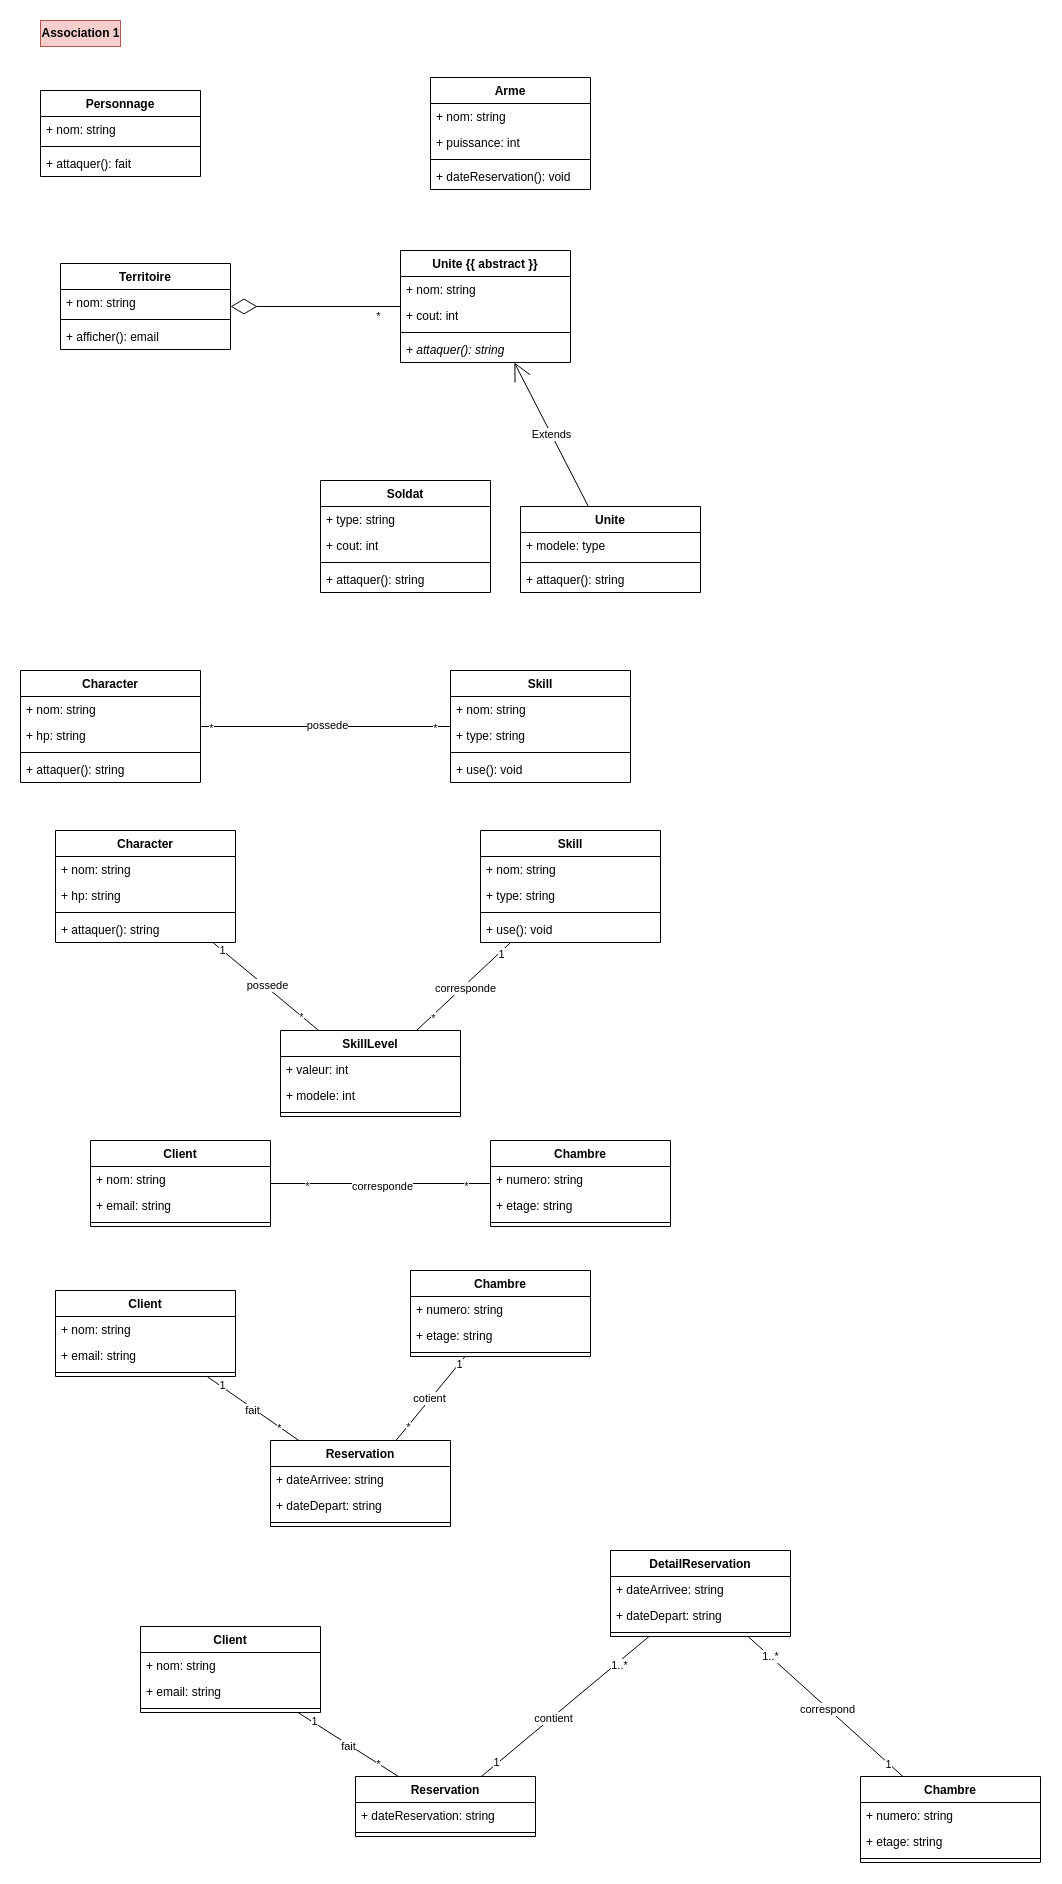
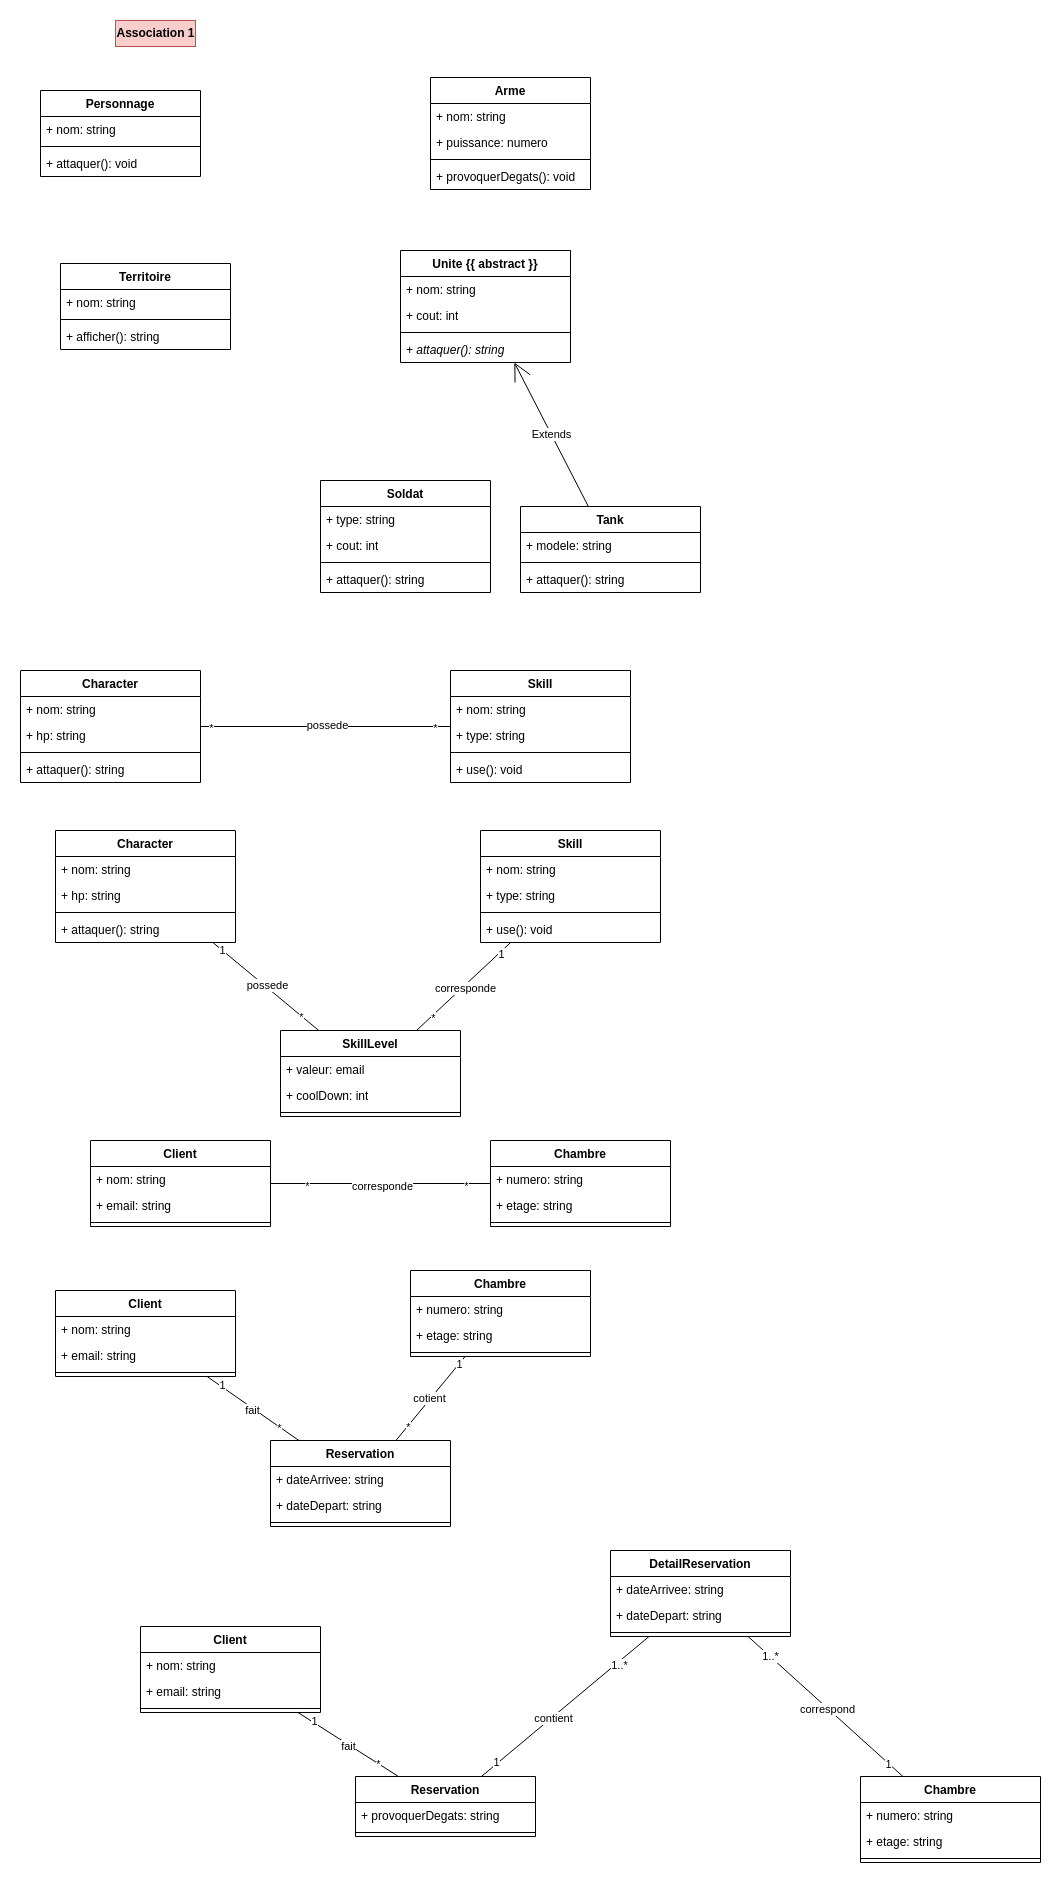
(81, 34) -> (156, 34)
(482, 144) -> (494, 144)
(101, 165) -> (101, 165)
(512, 185) -> (512, 185)
(327, 307) -> none
(121, 338) -> (126, 338)
(611, 521) -> (611, 521)
(567, 547) -> (572, 547)
(322, 1071) -> (328, 1071)
(322, 1097) -> (329, 1097)
(438, 1817) -> (439, 1817)
